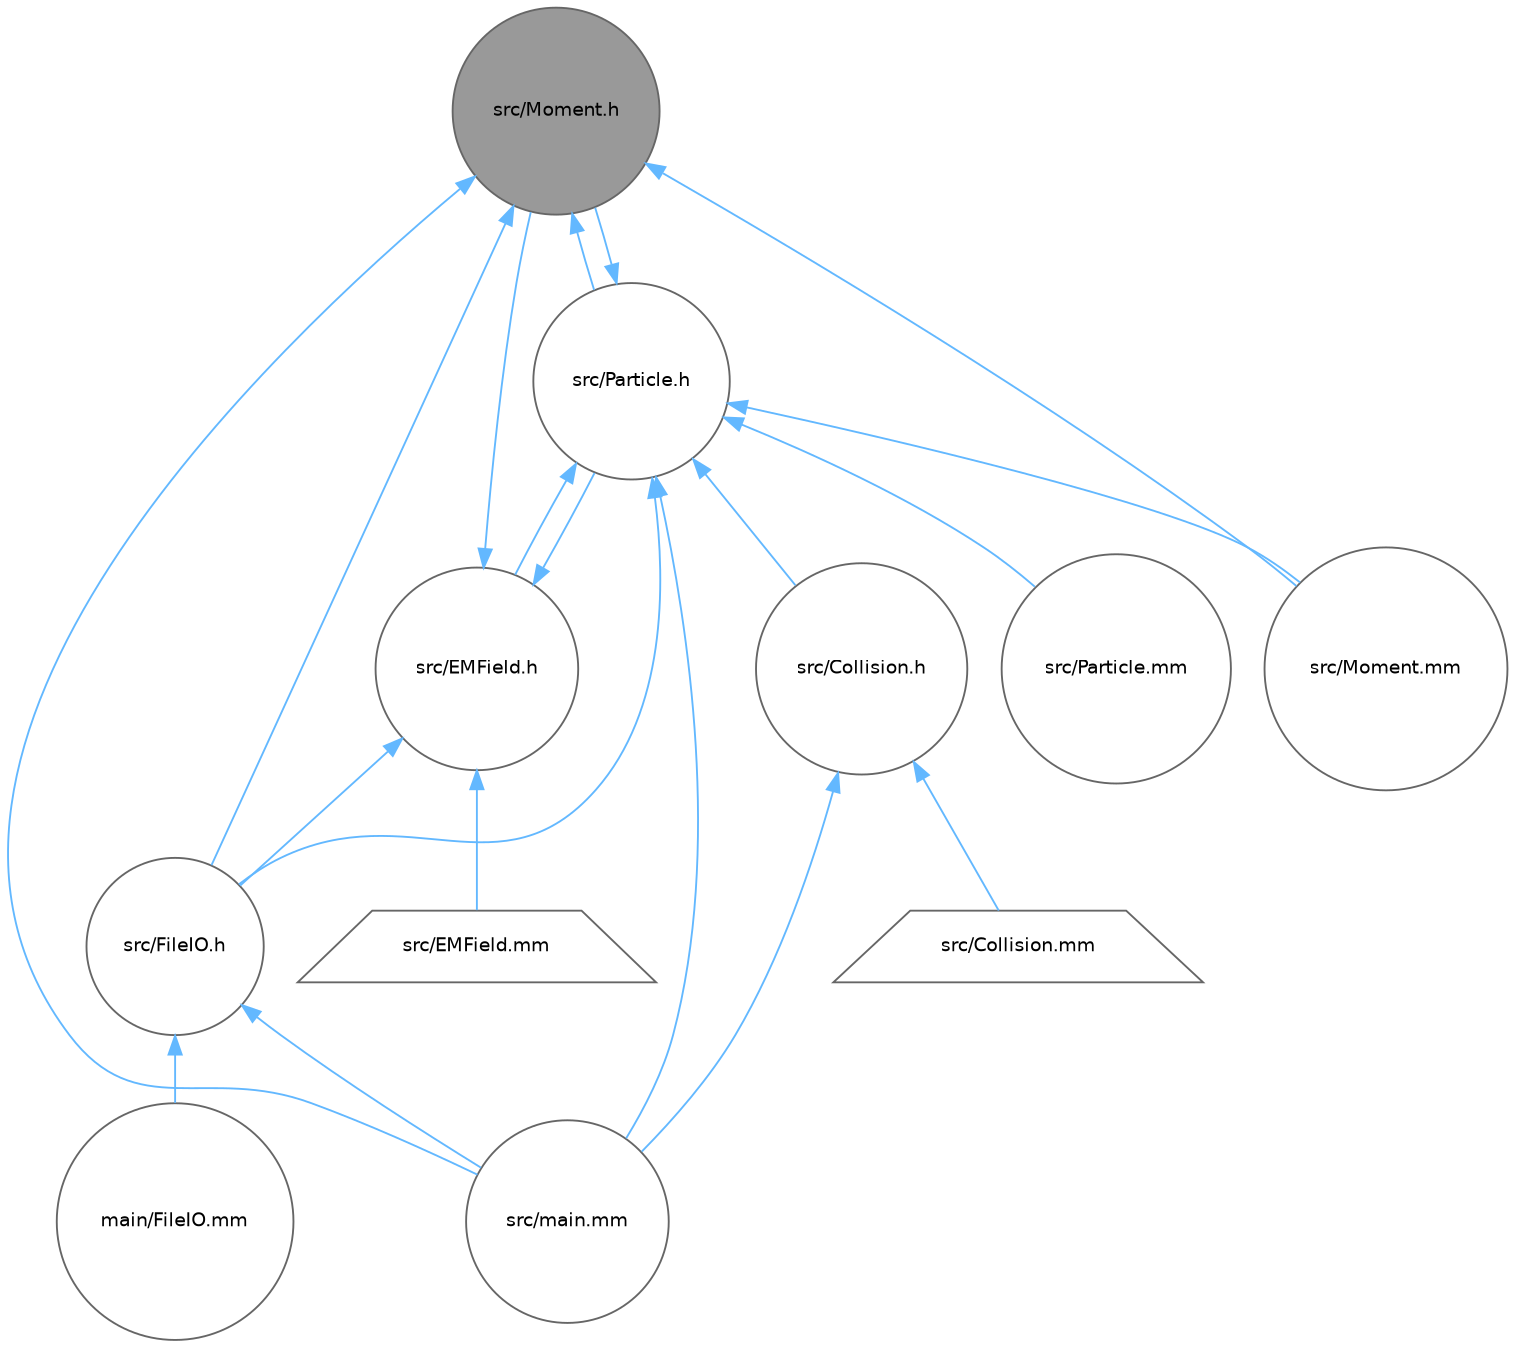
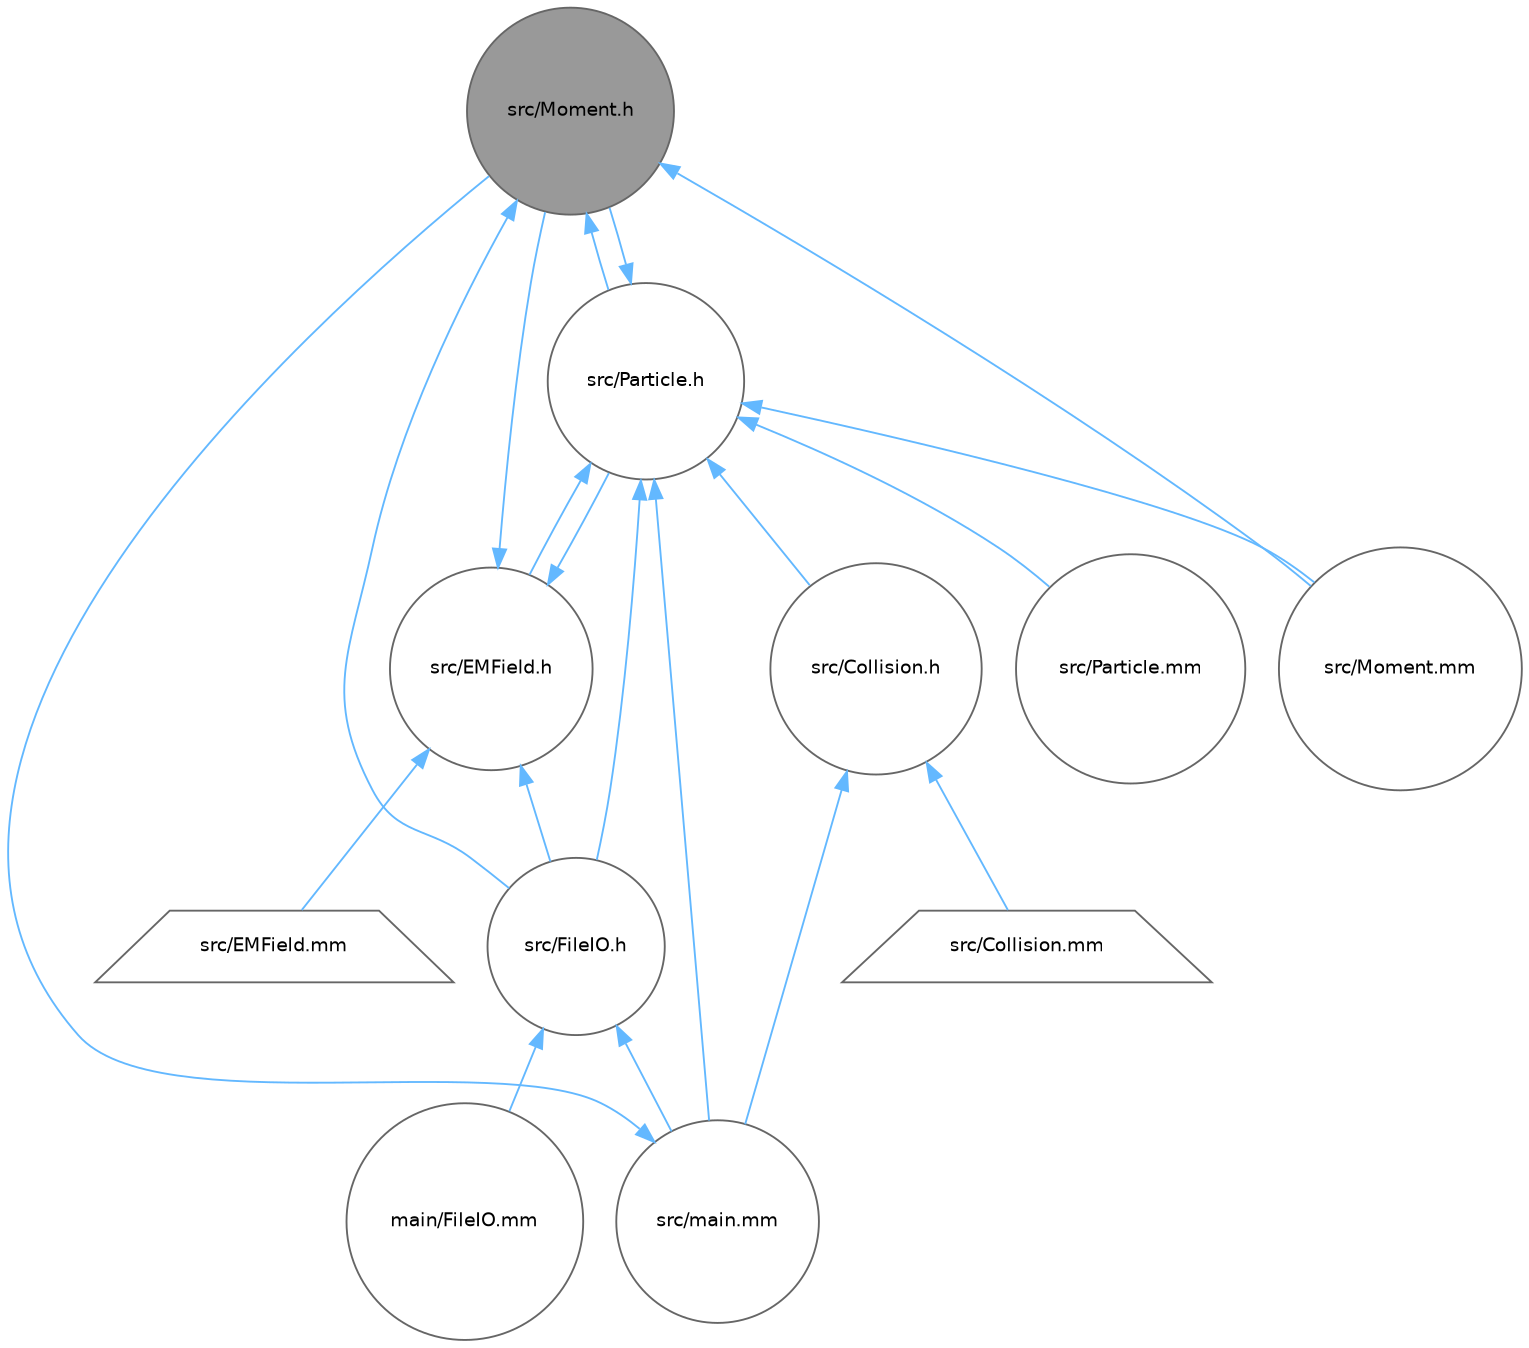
(24, 761) -> (12, 817)
